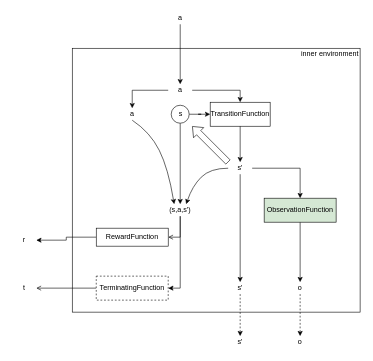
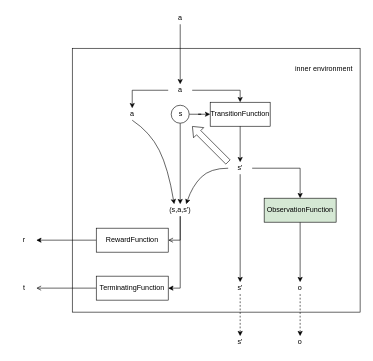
(330, 54) -> (324, 69)
(132, 237) -> (132, 240)
(132, 288) -> (132, 288)
